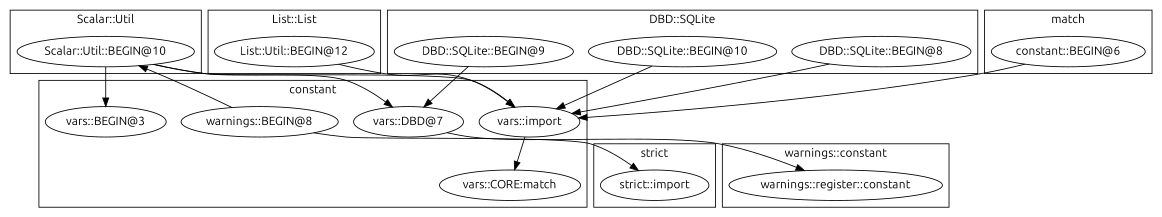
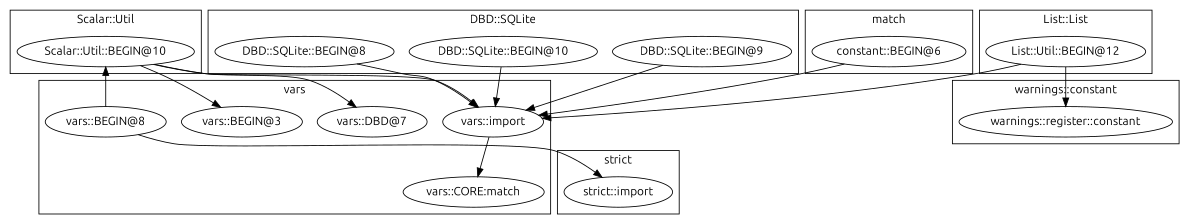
(447, 86) -> (598, 86)
(313, 90) -> (295, 90)
(260, 122) -> (106, 122)
(623, 139) -> (1066, 86)
